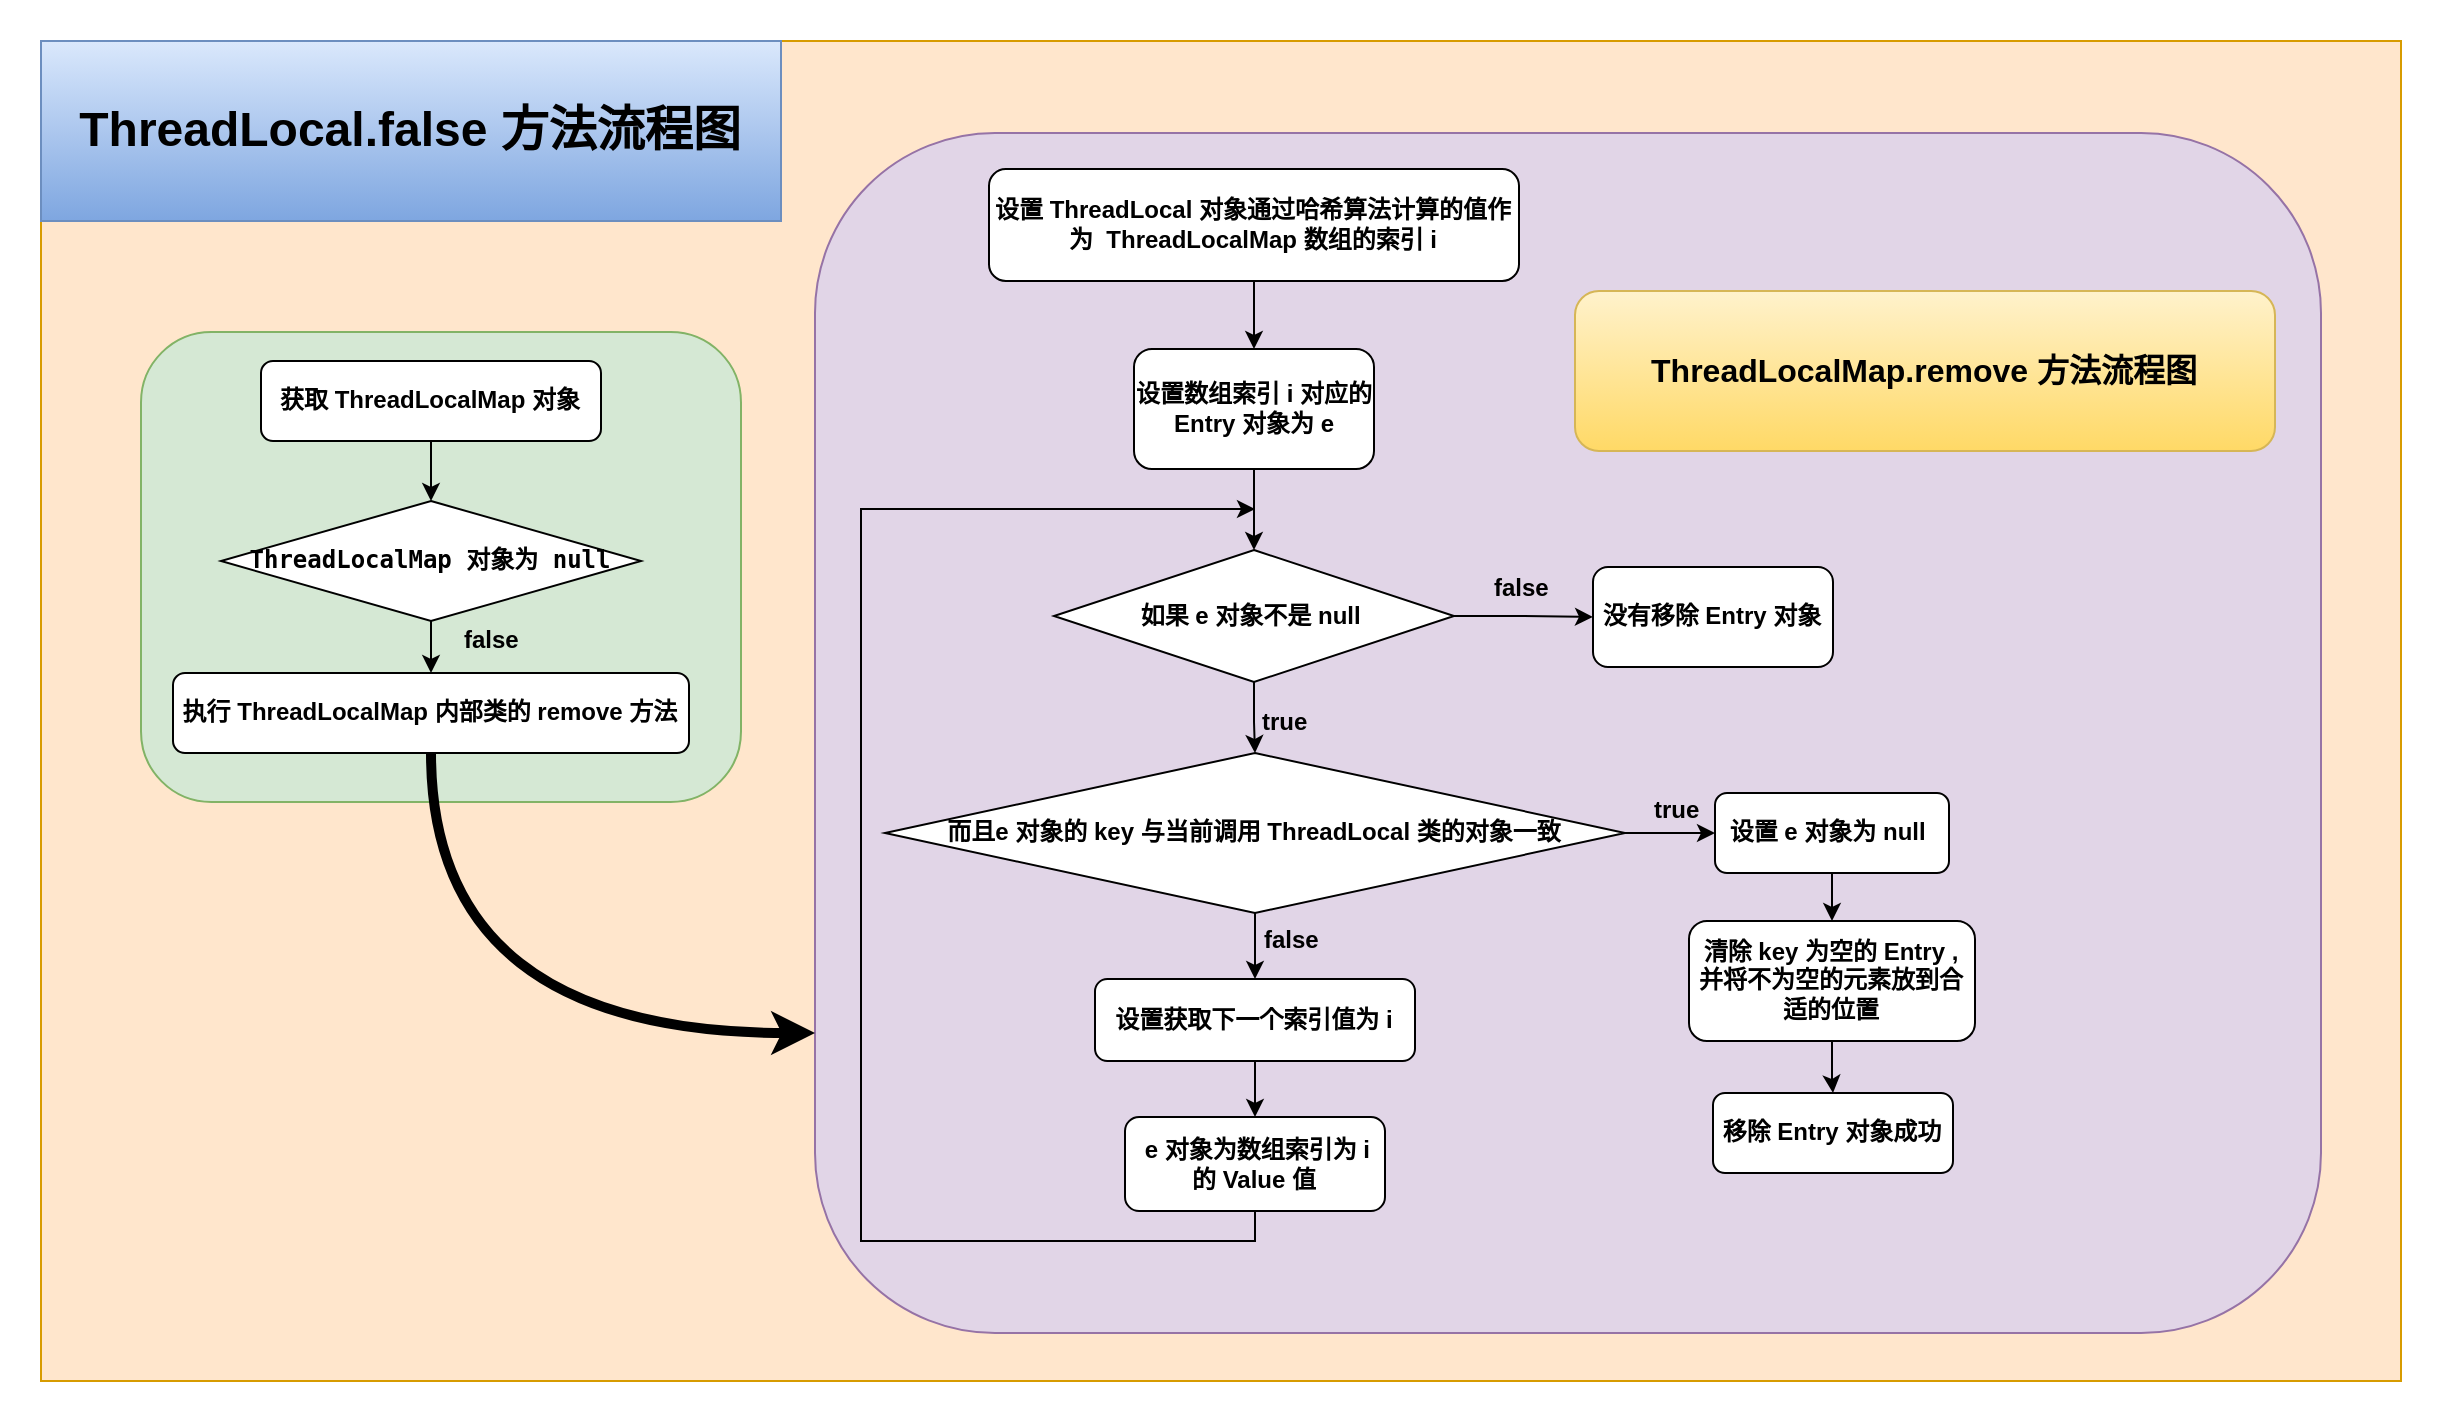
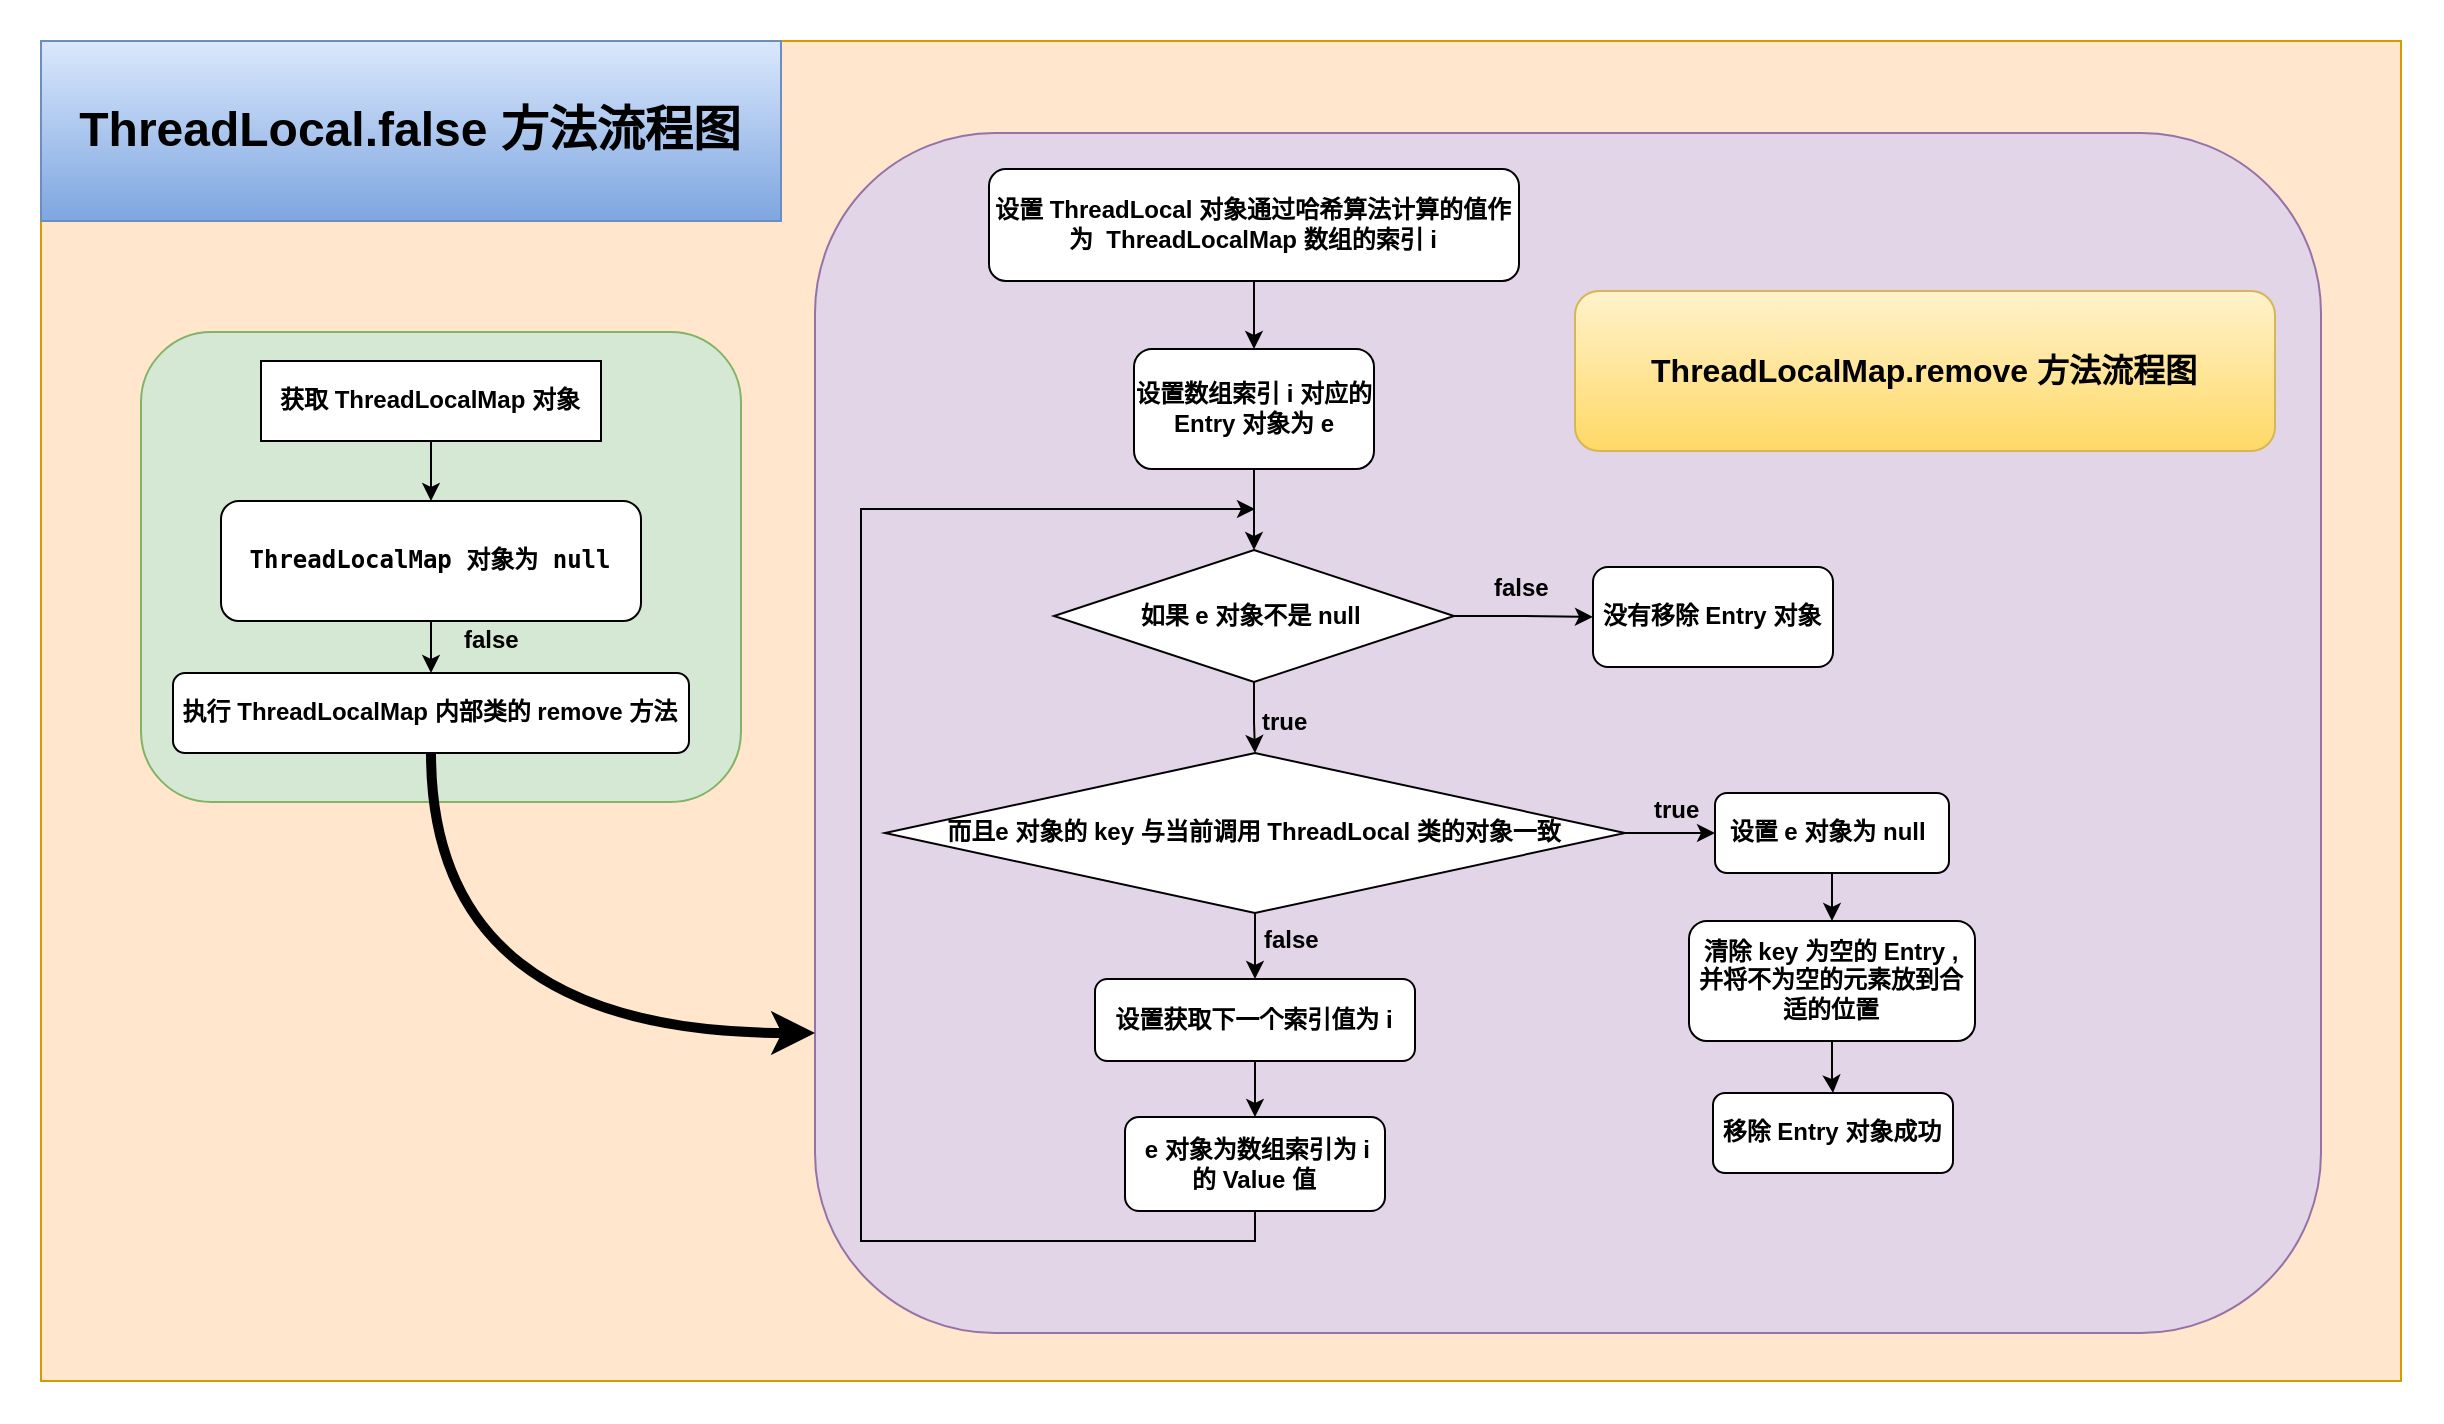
(431, 401) -> (431, 401)
(431, 561) -> (431, 561)
